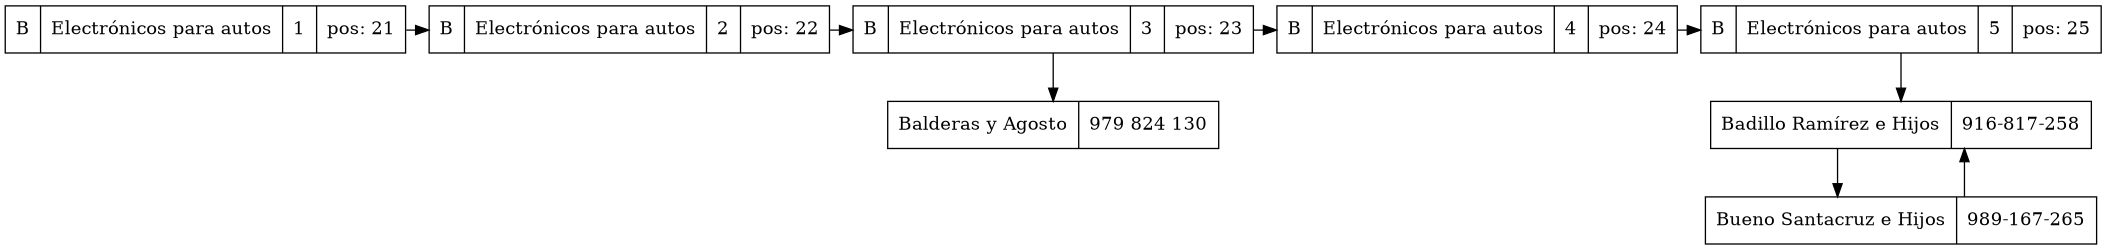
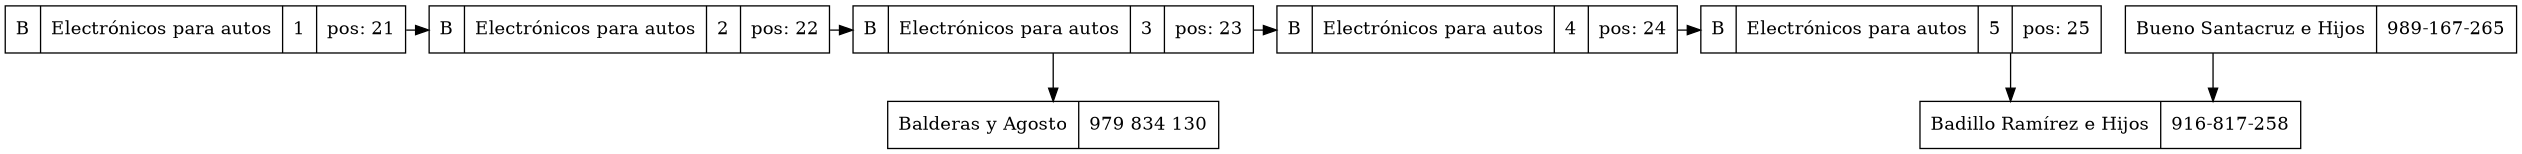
(1149, 124) -> (1149, 124)
(1838, 166) -> none
